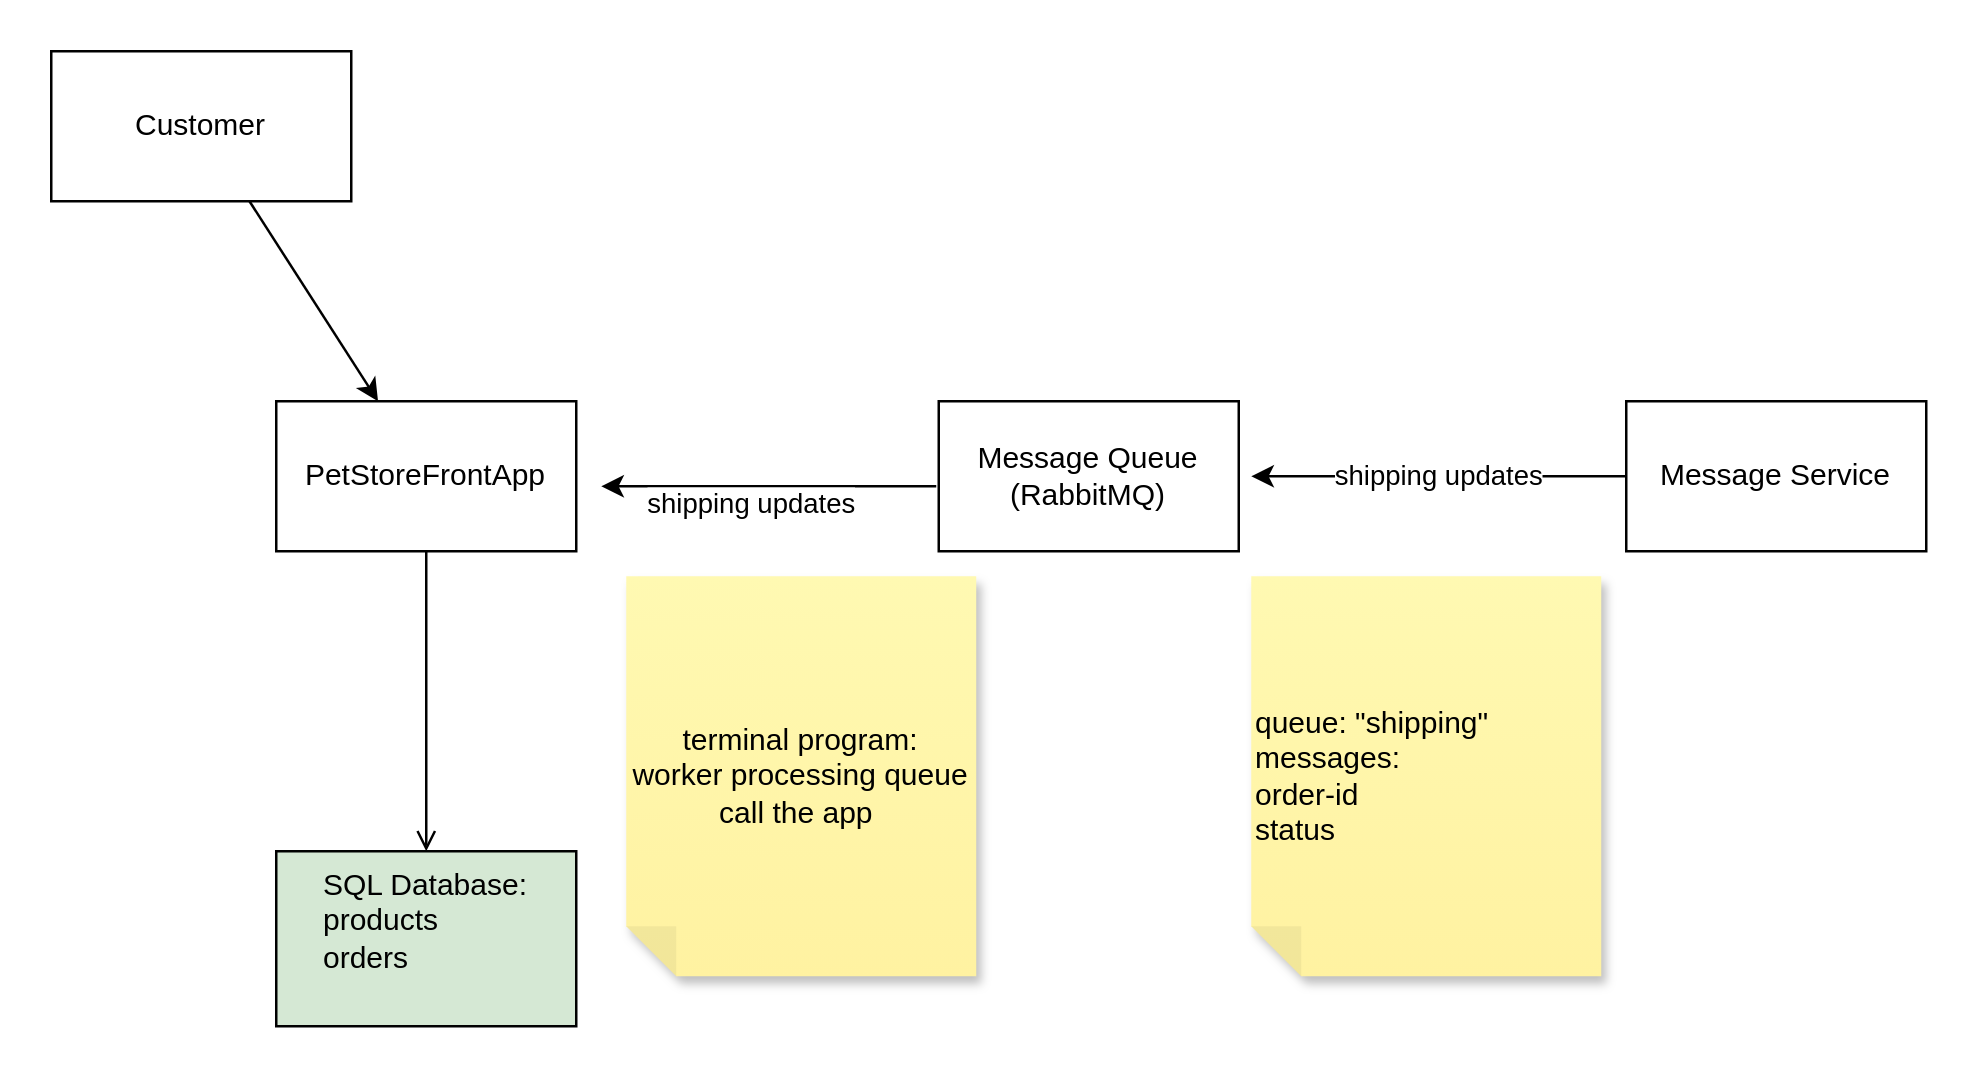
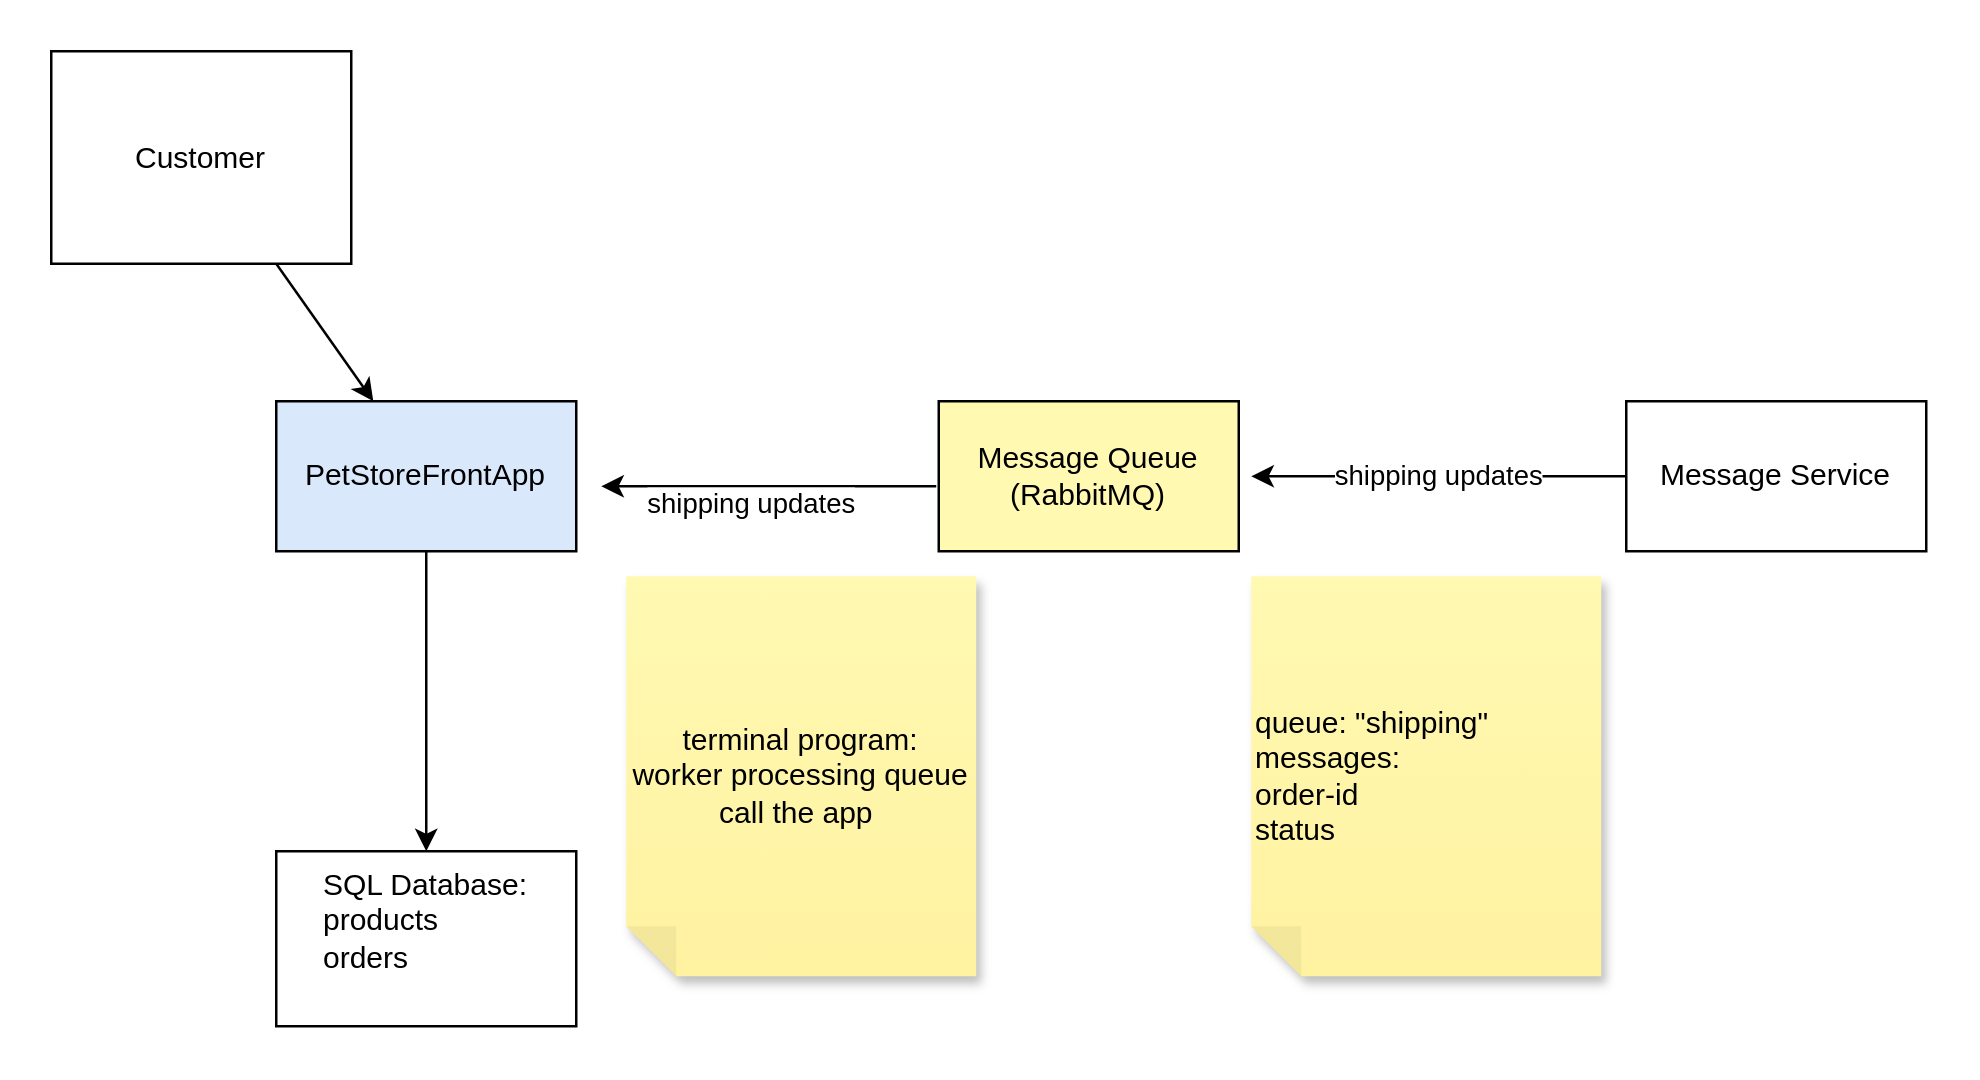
(201, 126) -> (201, 158)
(426, 476) -> (426, 476)
(1089, 476) -> (1089, 476)
(426, 837) -> (426, 833)
(426, 939) -> (426, 939)
